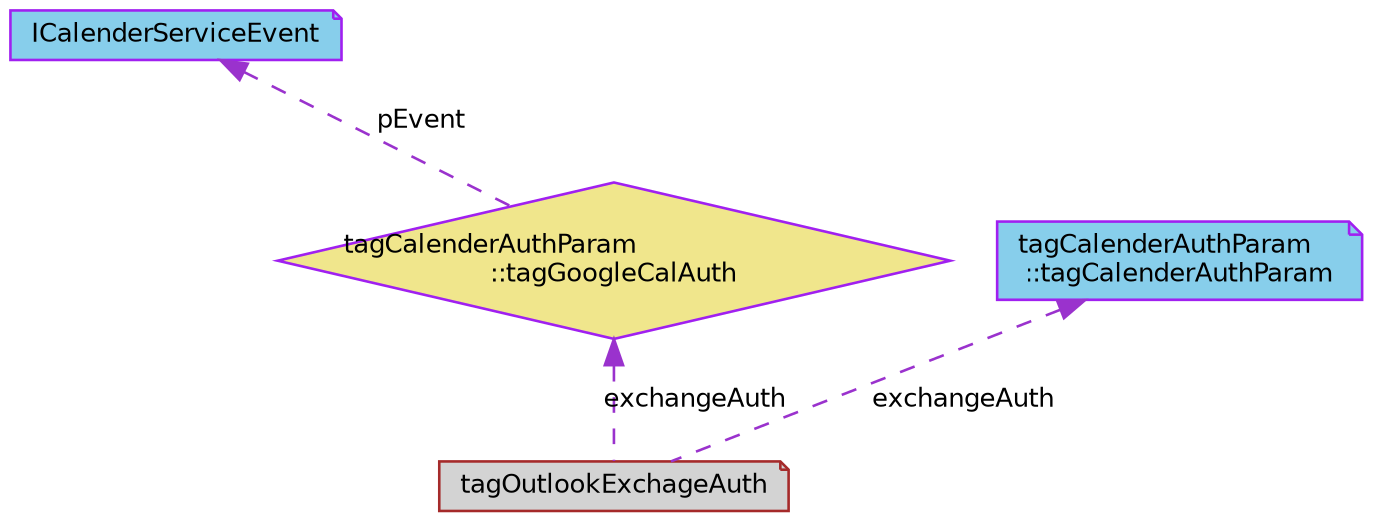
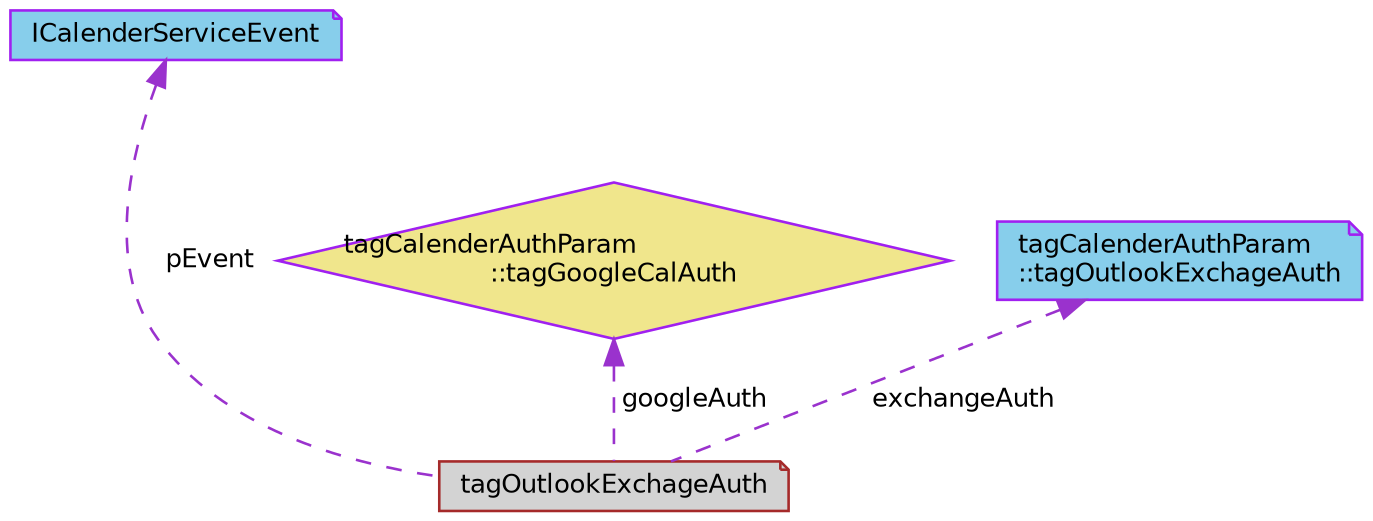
(377, 139) -> (176, 361)
(1180, 261) -> (1180, 261)
(691, 400) -> (691, 400)
